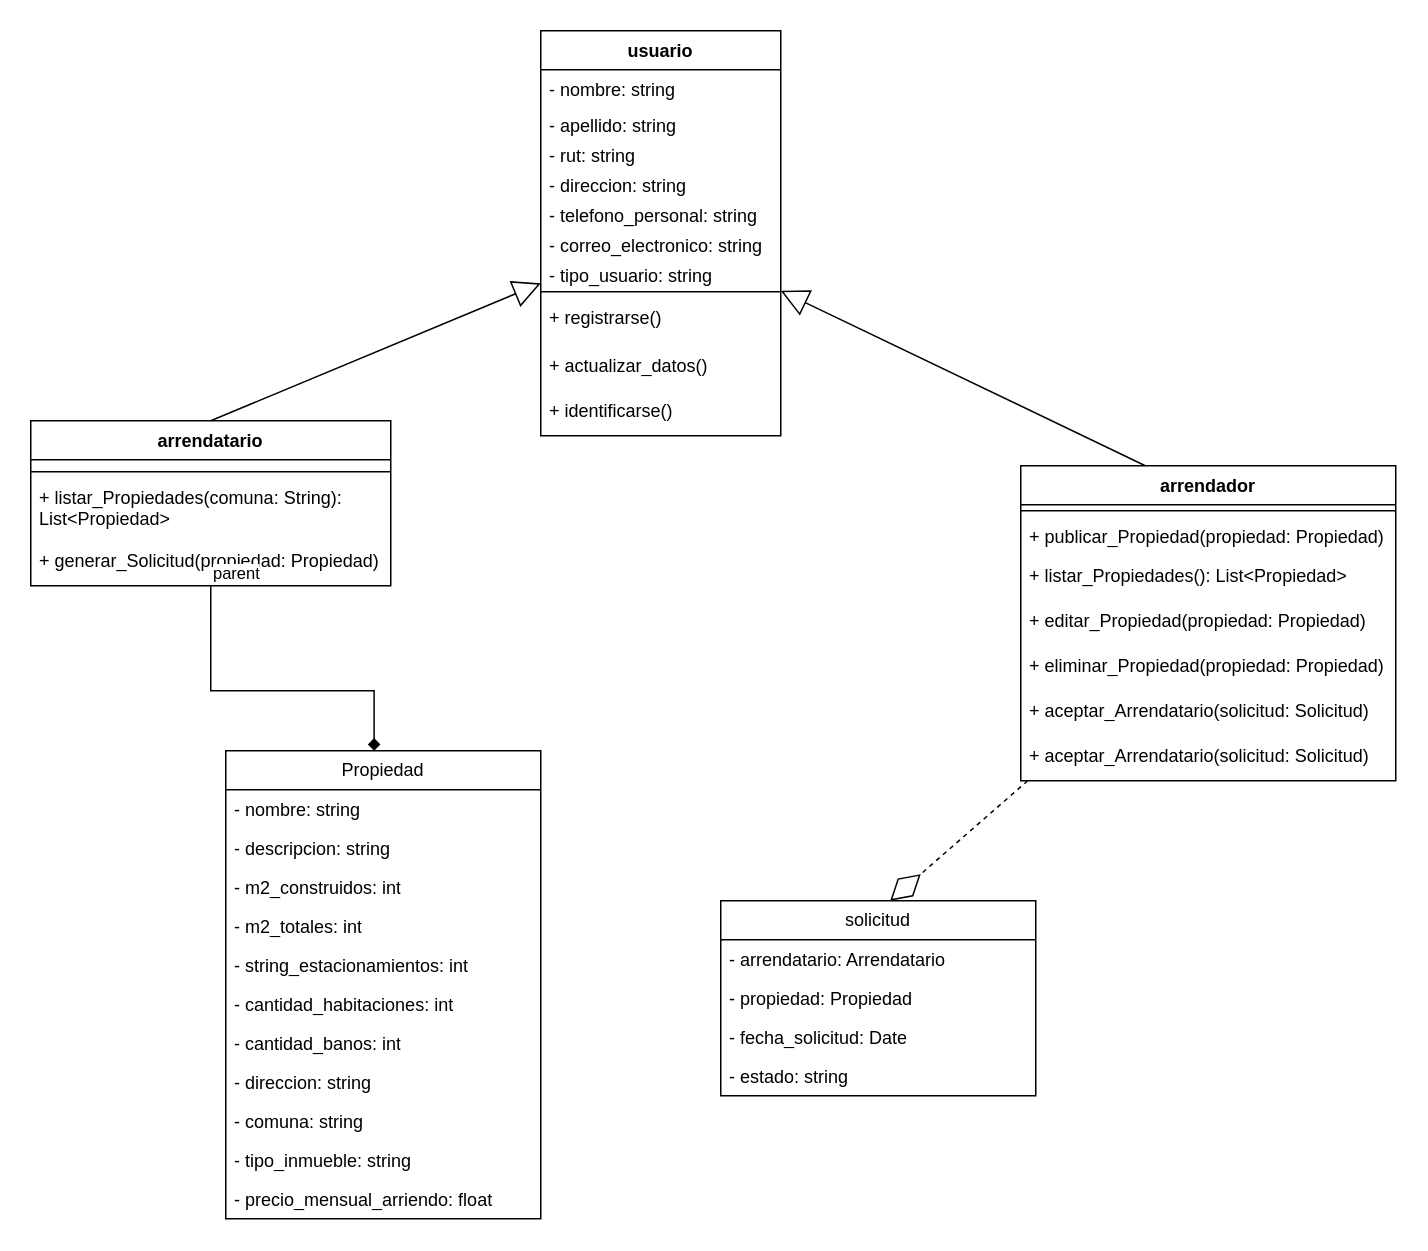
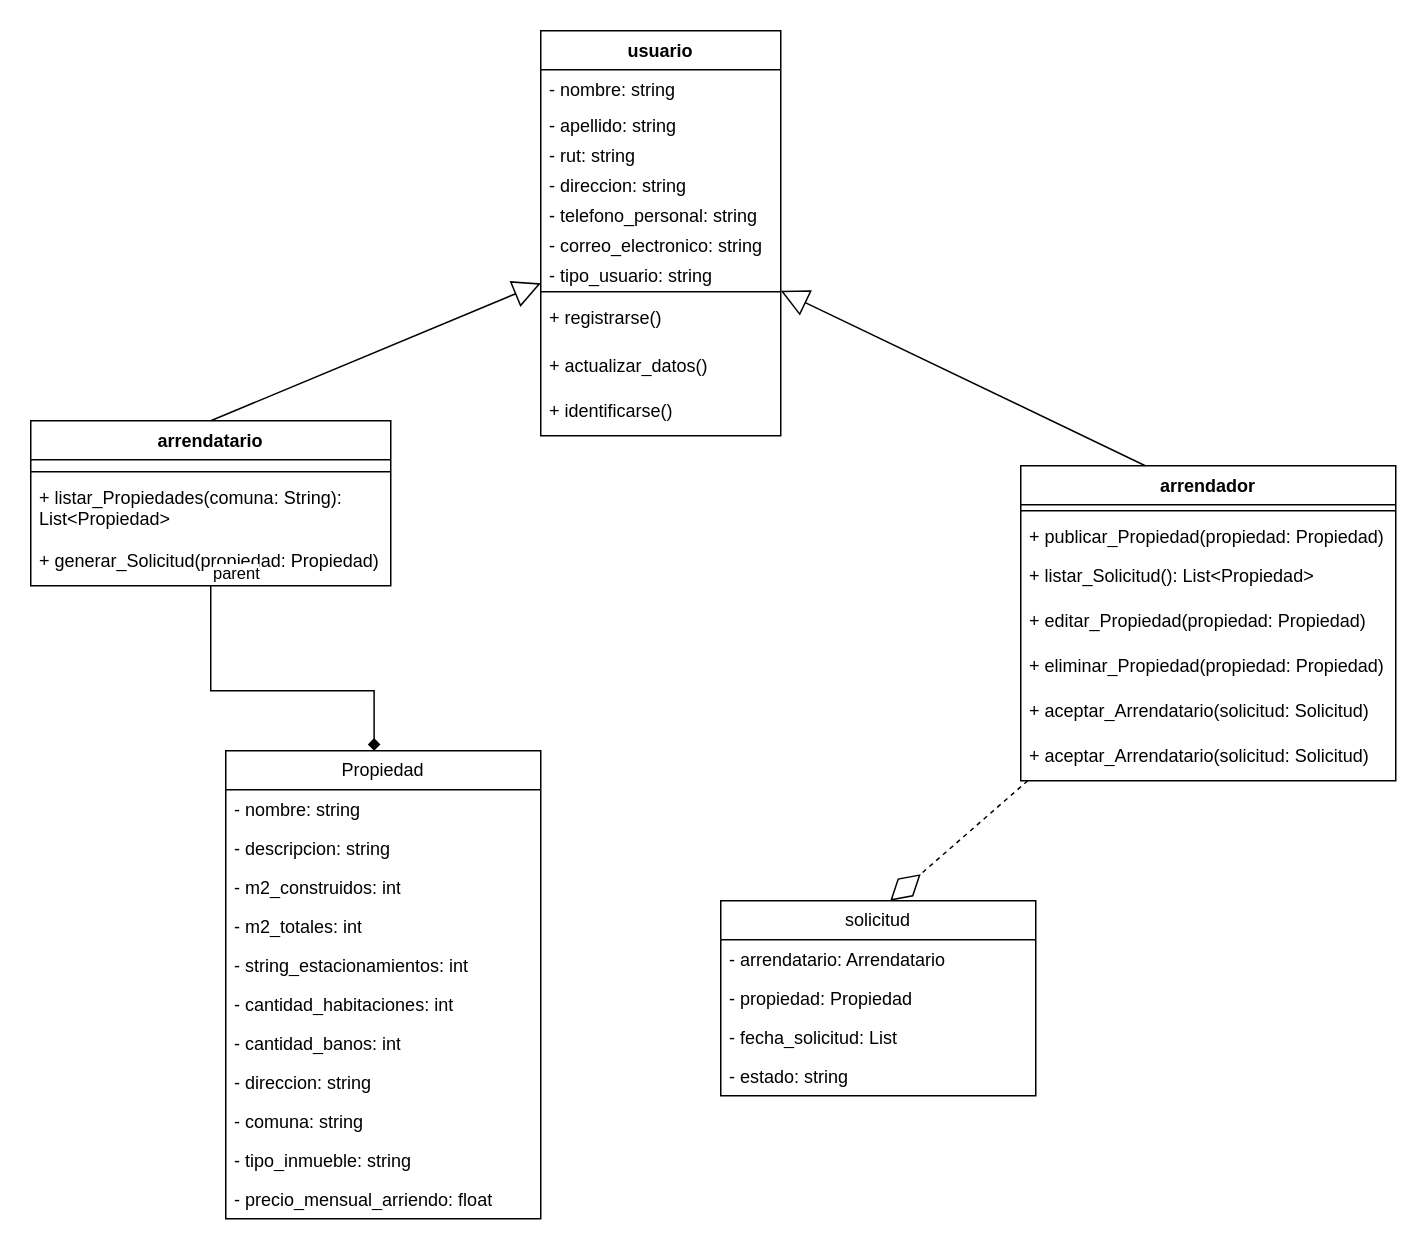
(1210, 588) -> (1195, 577)
(832, 1039) -> (829, 1039)
